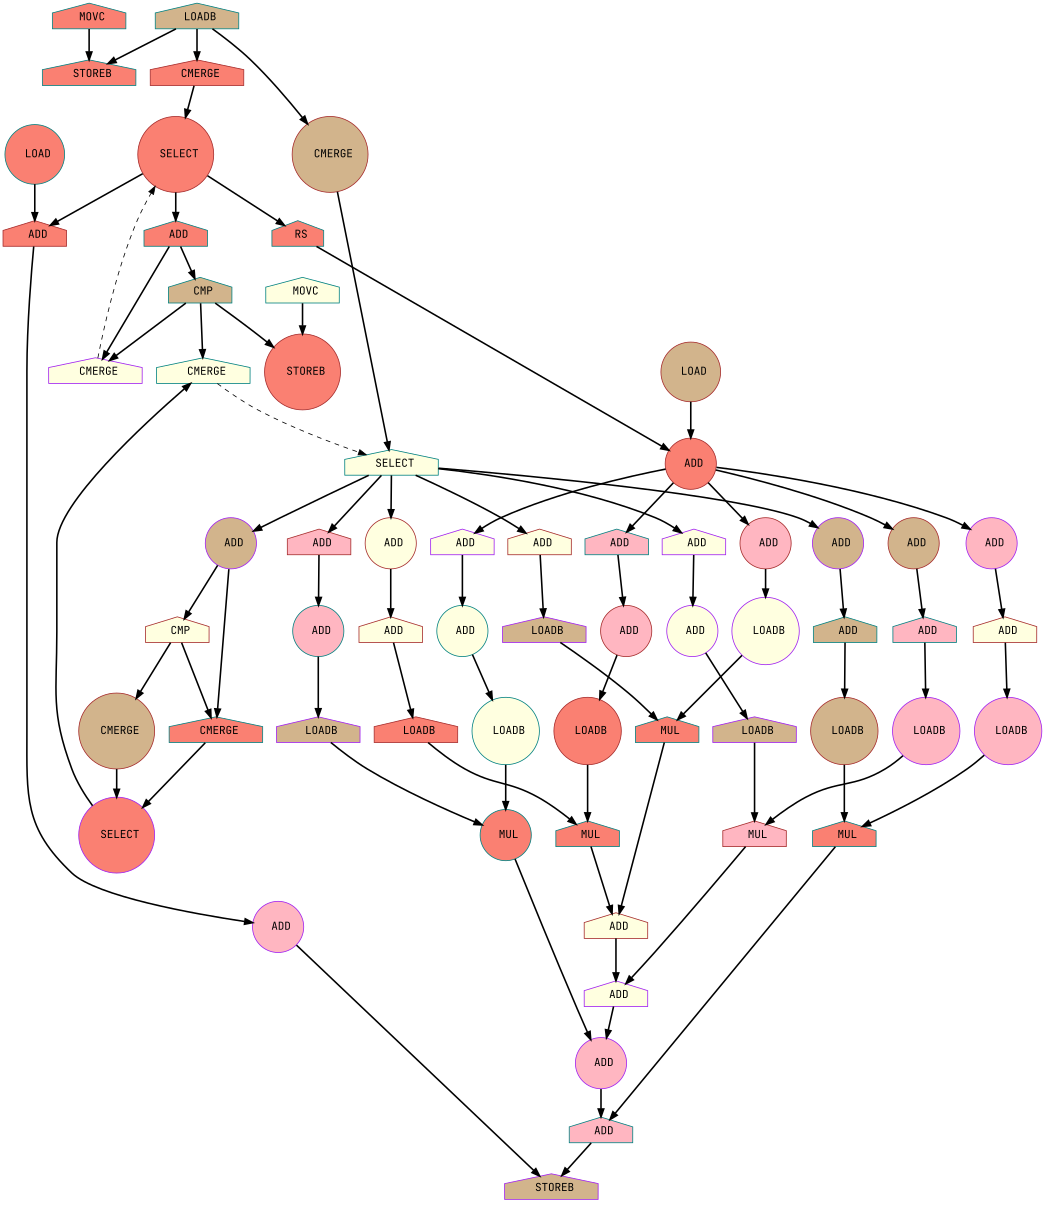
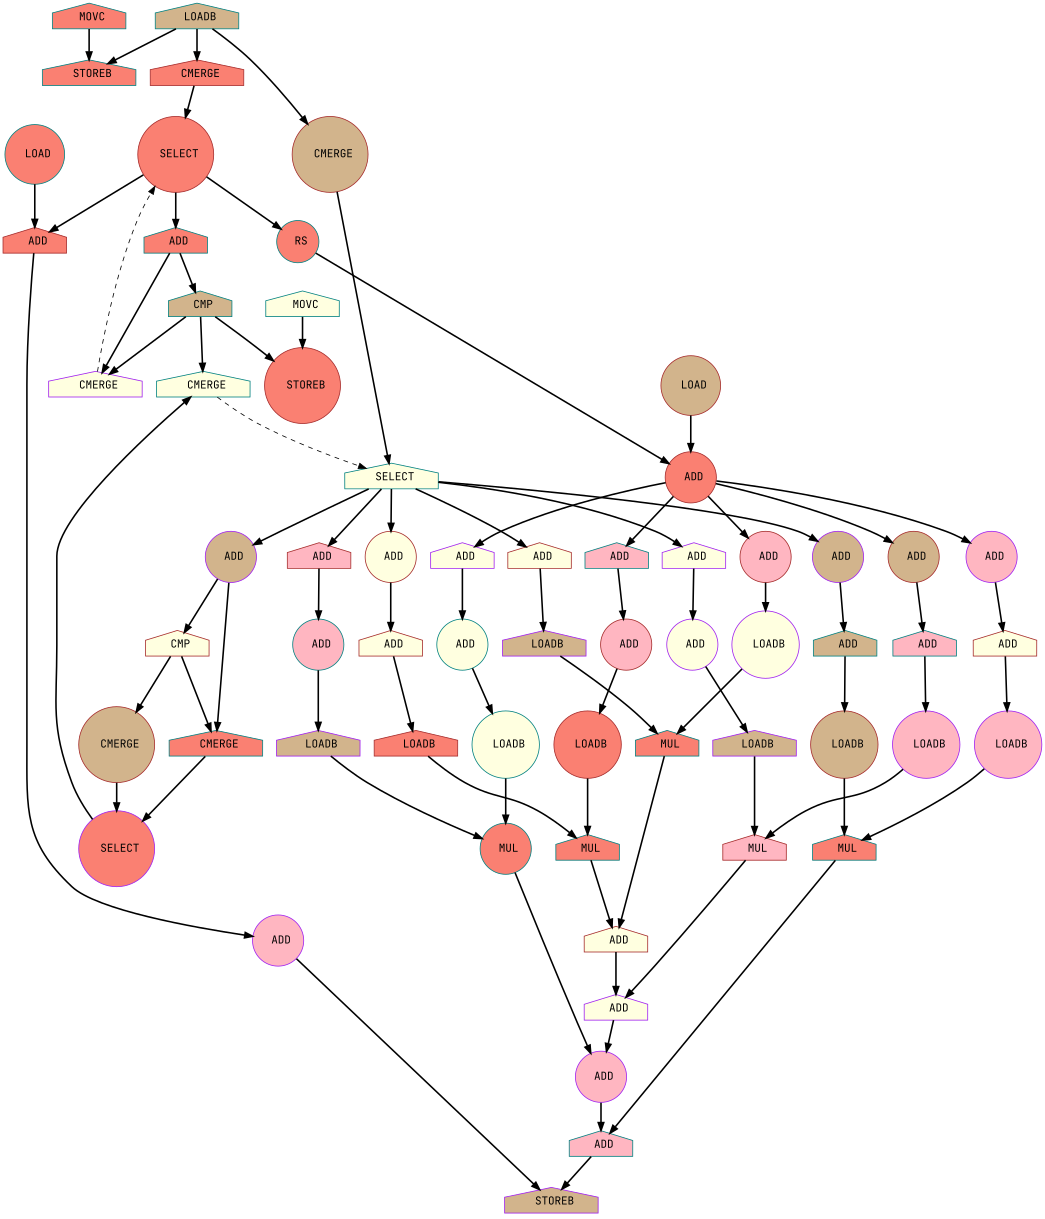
(298, 235) -> (298, 242)
